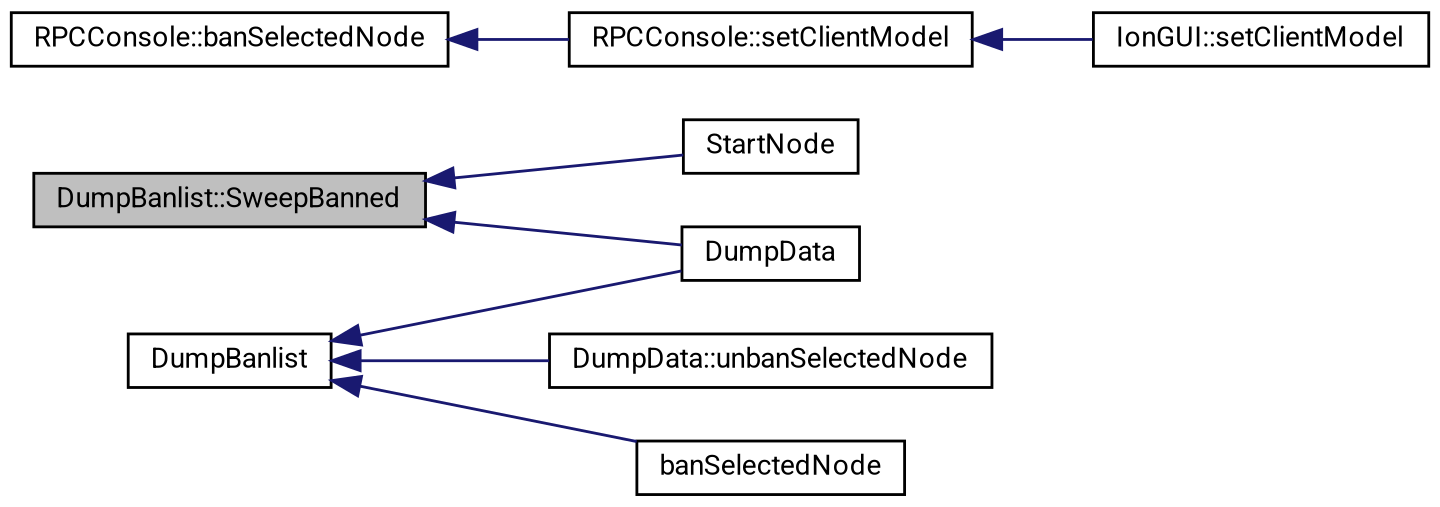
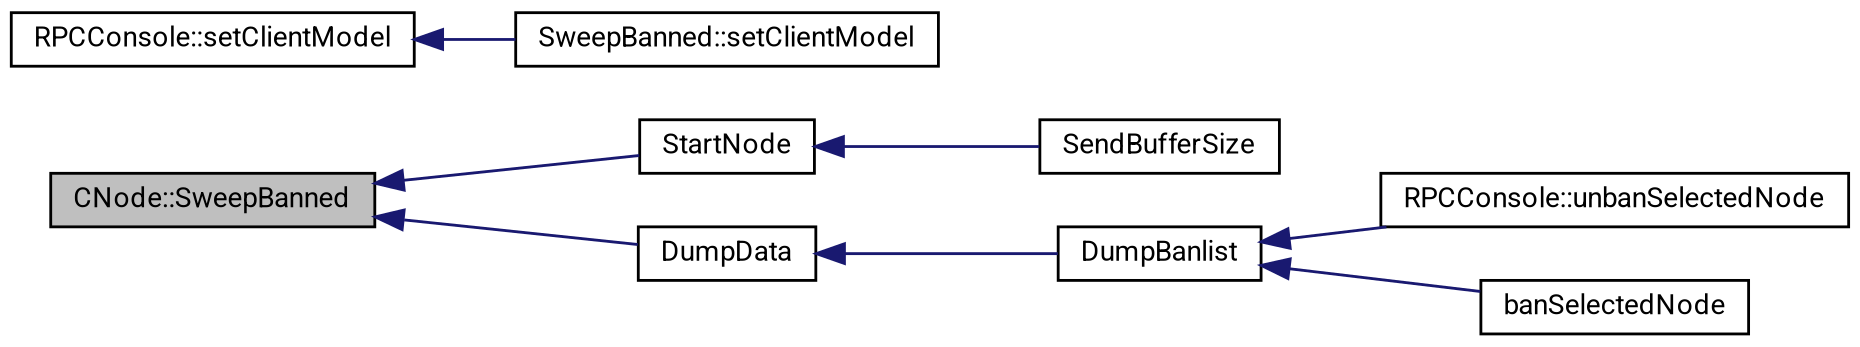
(230, 39) -> none
(1261, 39) -> (727, 39)
none -> (1160, 147)
(230, 200) -> (213, 200)
(521, 303) -> (951, 254)
(771, 361) -> (1615, 200)
